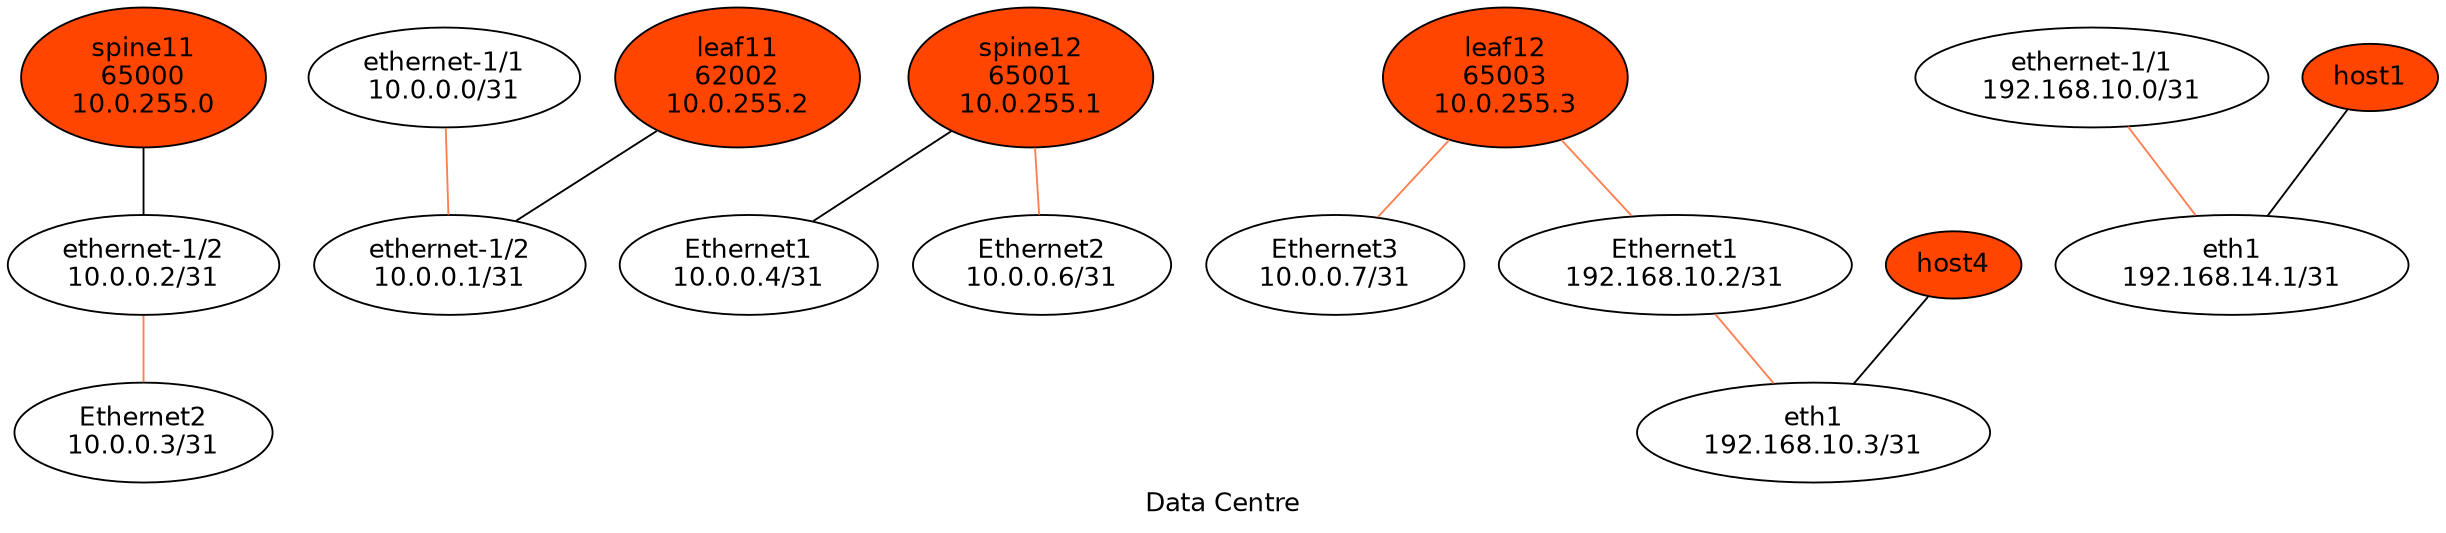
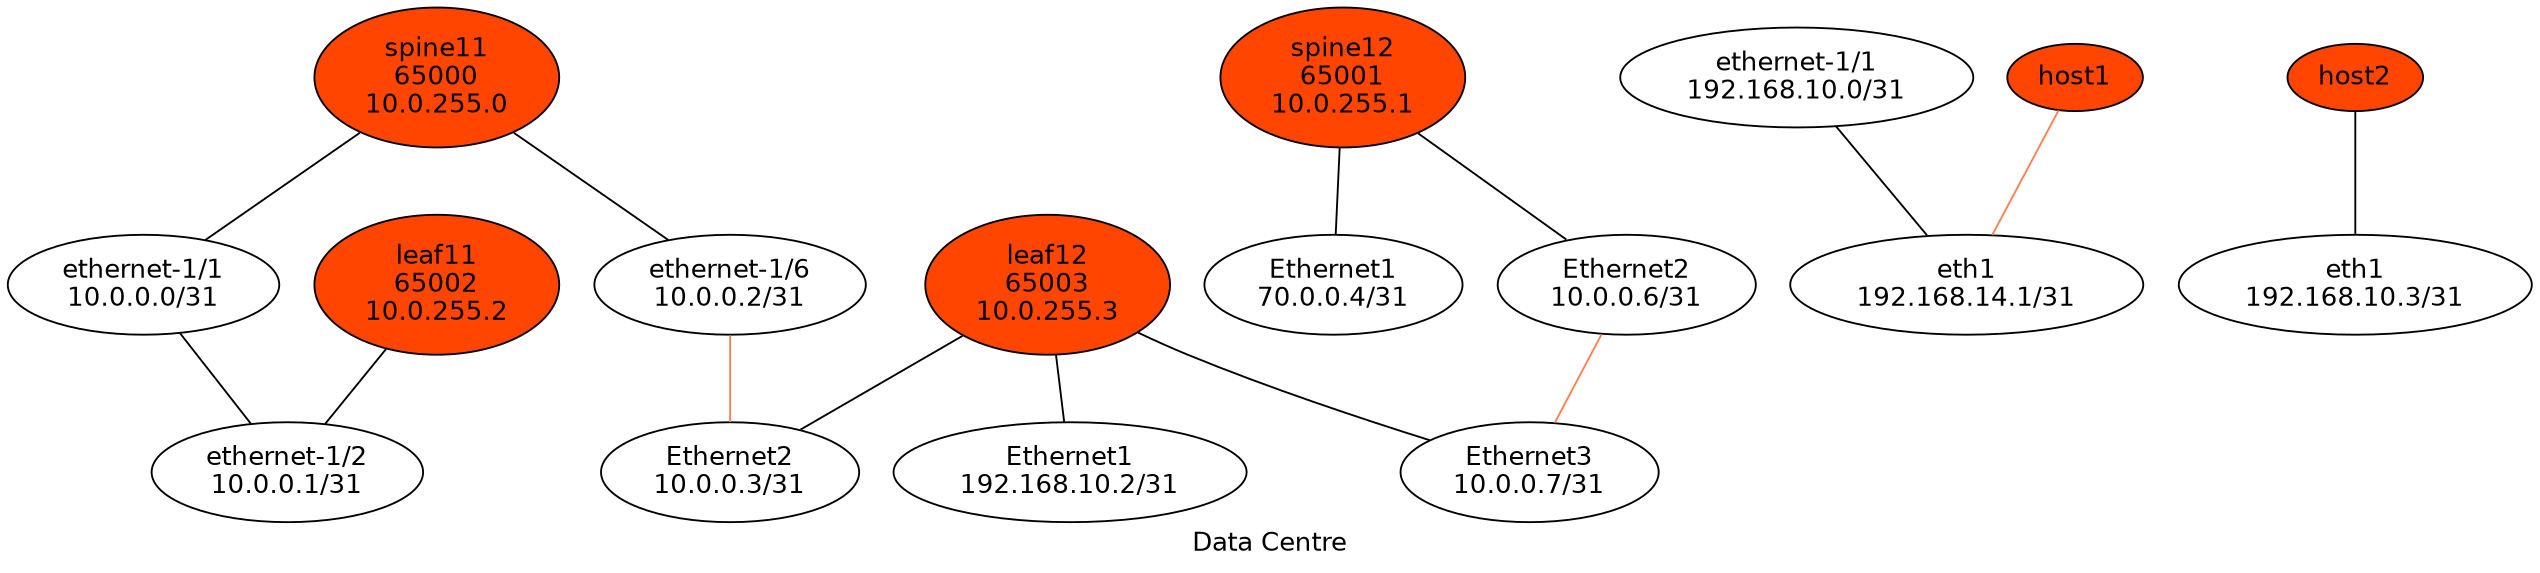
(738, 77) -> (437, 285)
(2308, 163) -> (2025, 173)
(447, 171) -> (215, 379)
(2162, 171) -> (1882, 181)
(1597, 178) -> (1060, 388)
(1414, 179) -> (1282, 391)
(1037, 181) -> (1492, 186)
none -> (283, 186)
(144, 265) -> (730, 285)
(749, 265) -> (1333, 285)
(1954, 265) -> (2355, 77)
(1744, 349) -> none
none -> (1578, 379)
none -> (881, 383)
